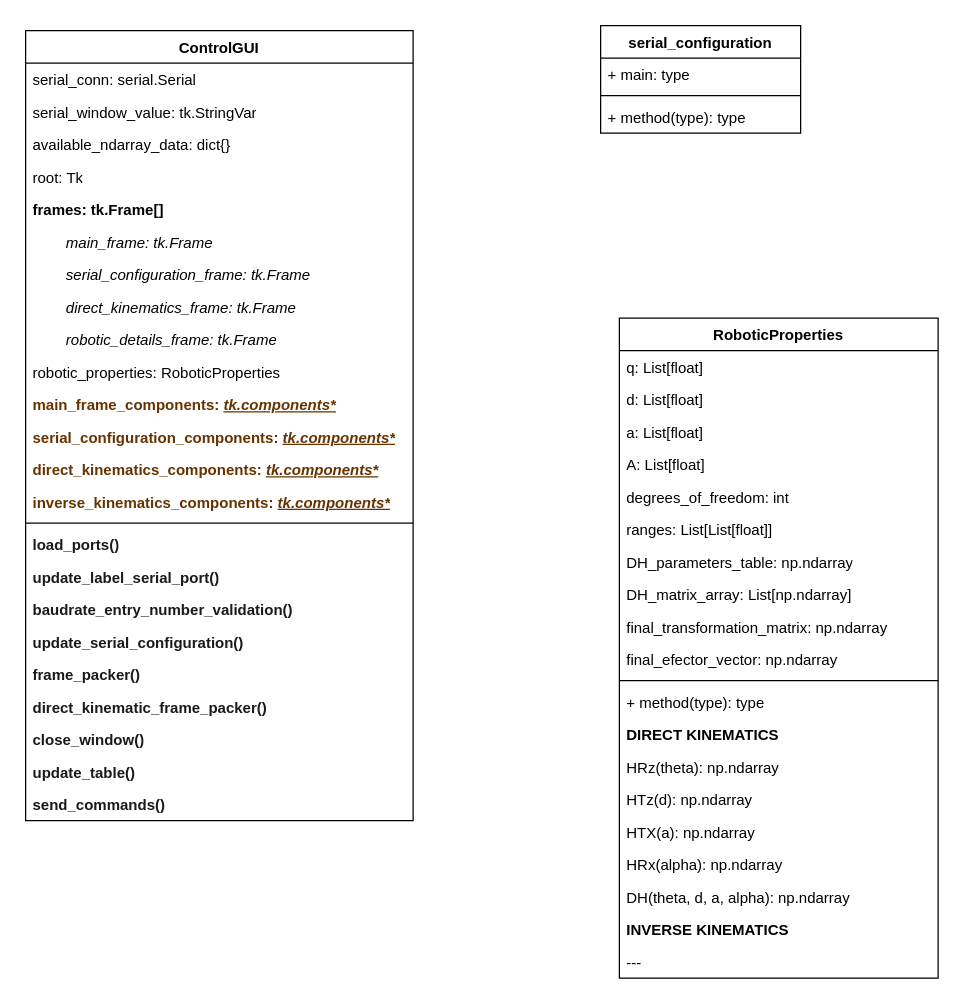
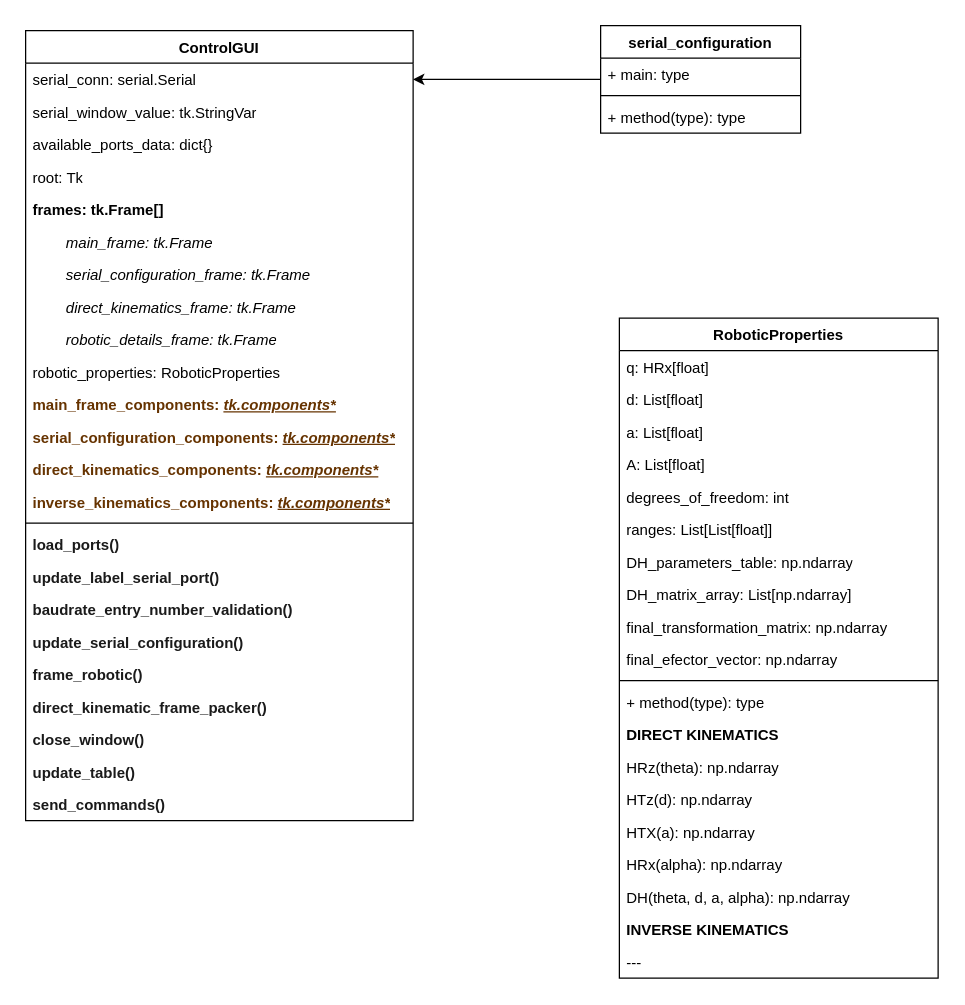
none -> (509, 79)
(147, 146) -> (139, 146)
(678, 368) -> (676, 368)
(92, 676) -> (94, 676)
